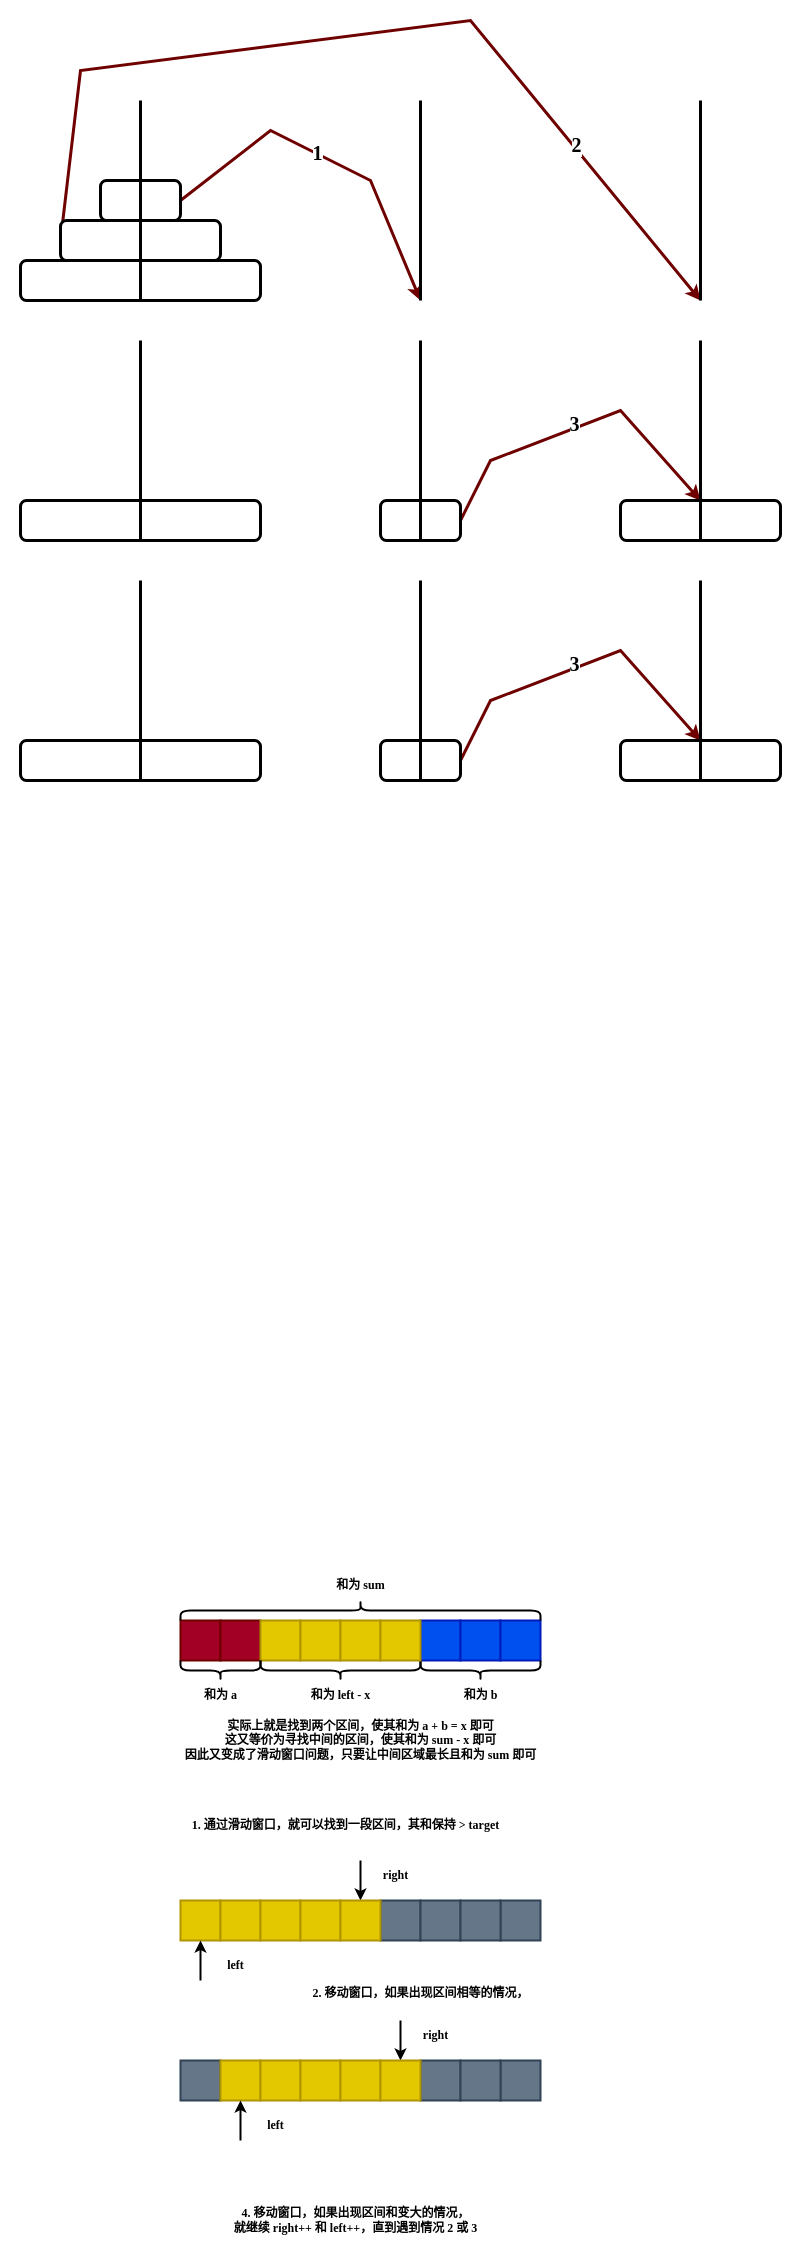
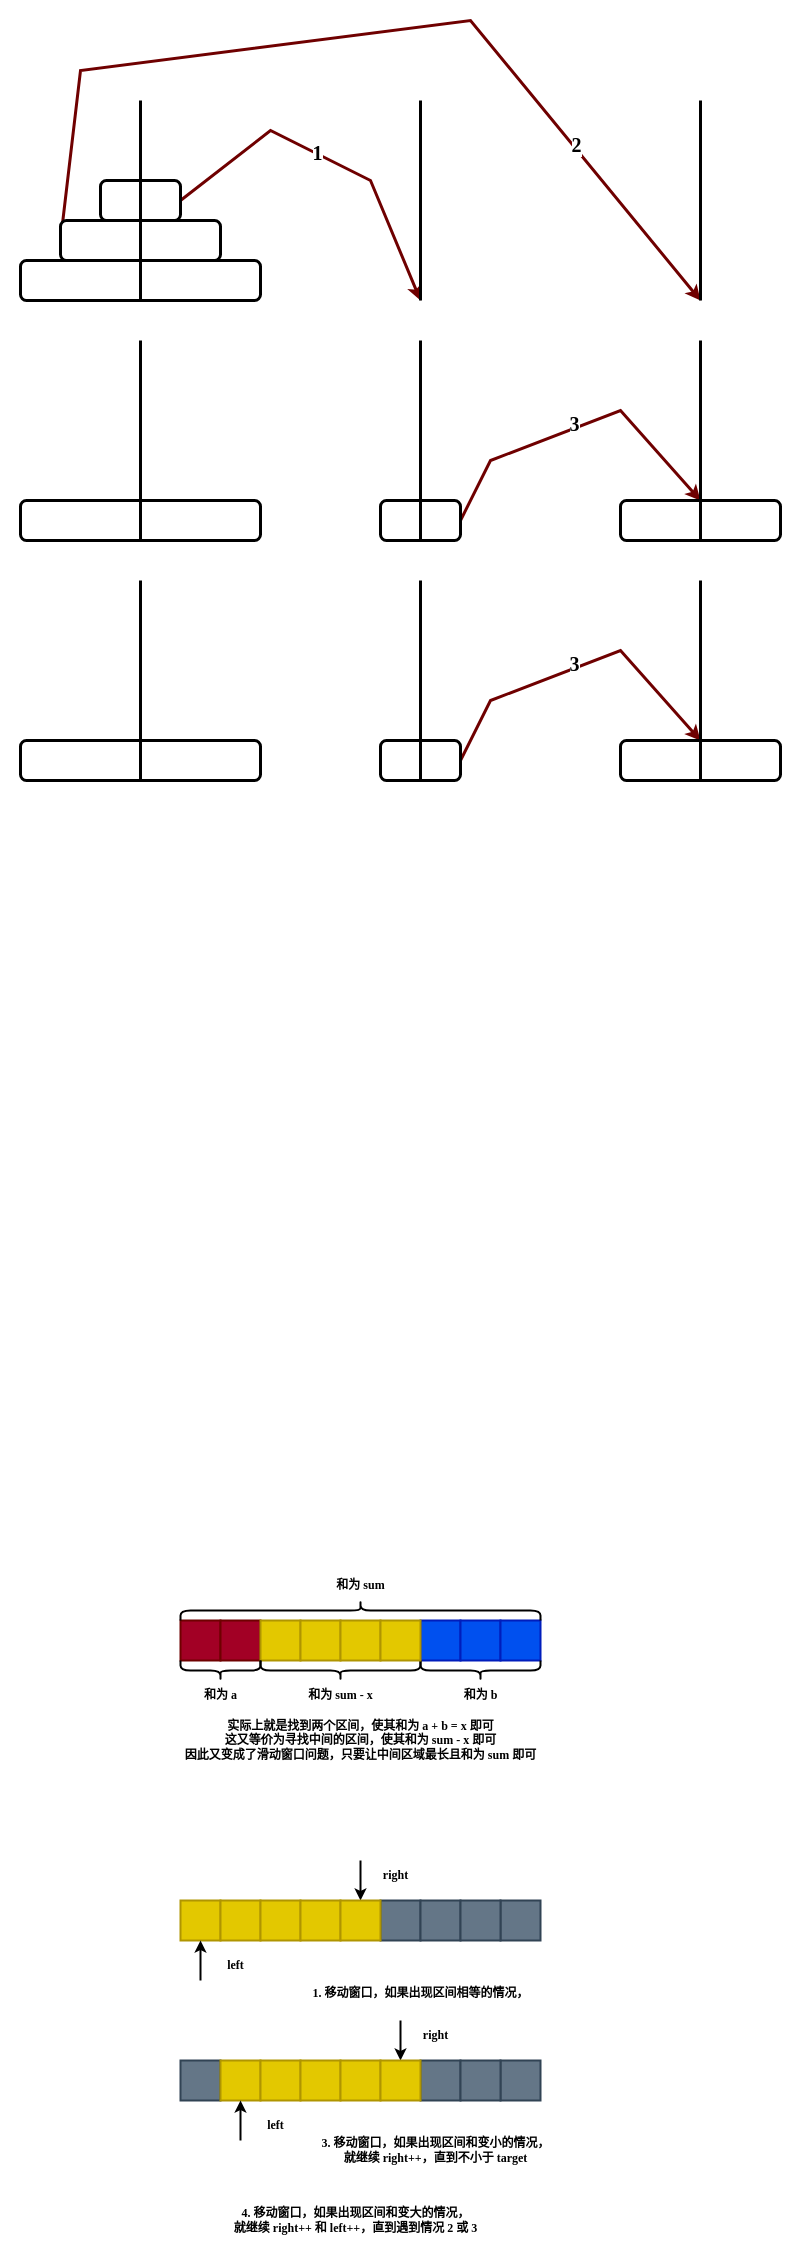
(341, 1696) -> (341, 1696)
(346, 1826) -> none
(421, 2001) -> (421, 2001)
none -> (436, 2151)
